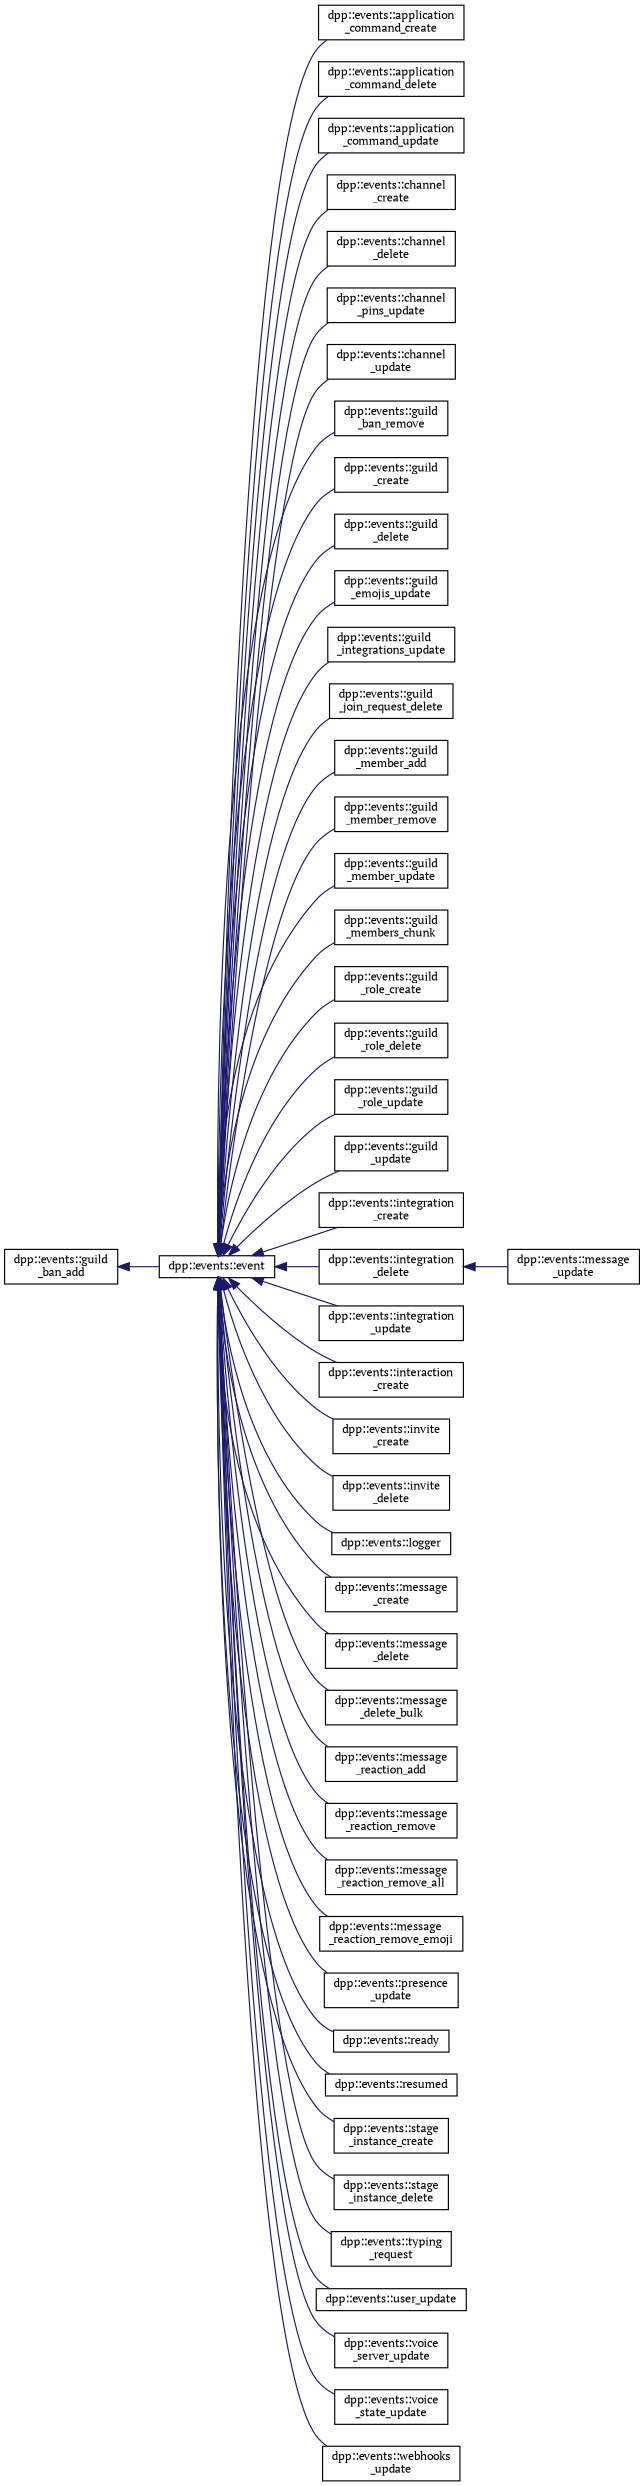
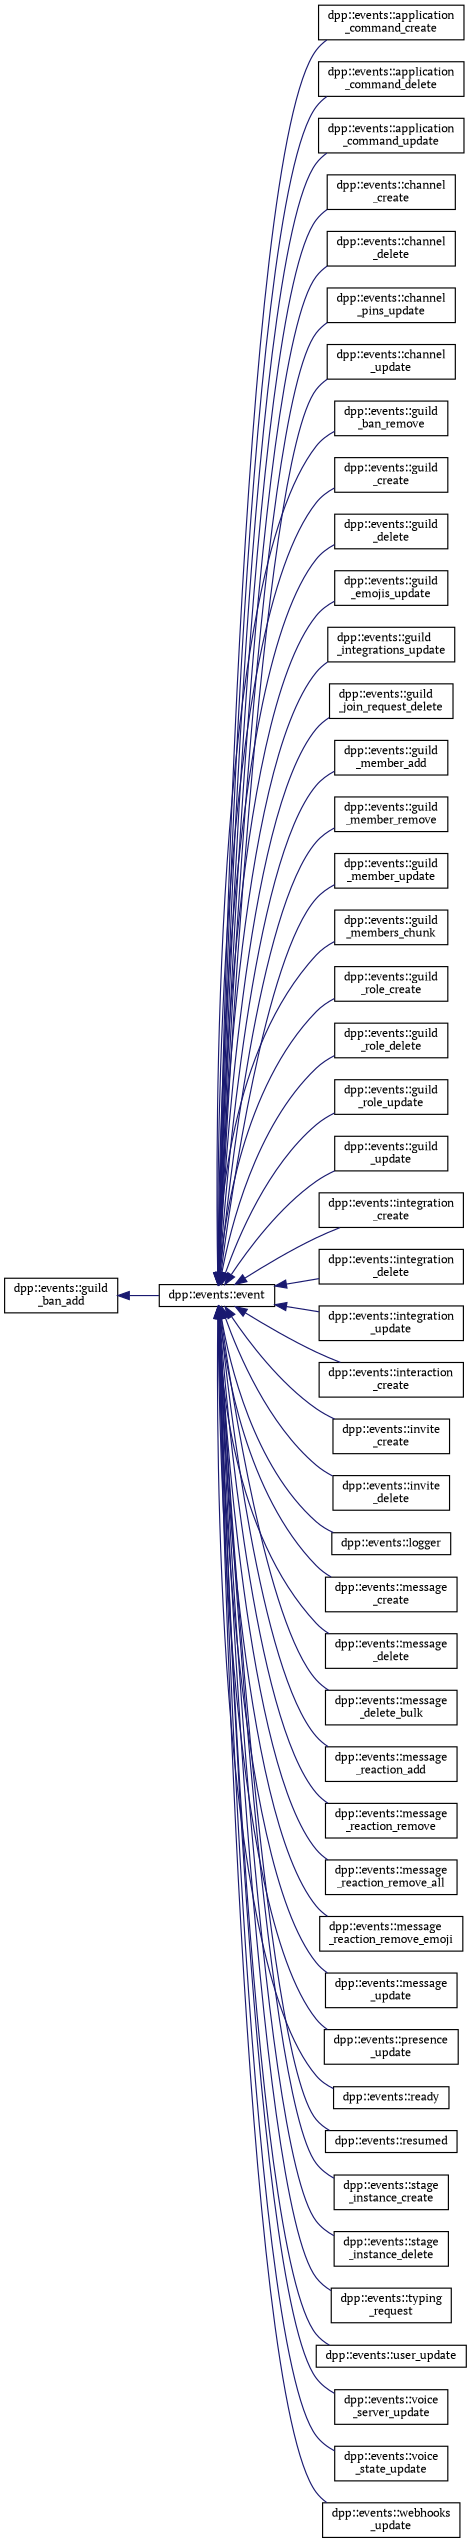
(491, 1267) -> (239, 1654)
